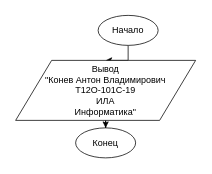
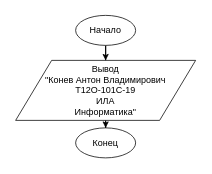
(128, 30) -> (105, 30)
